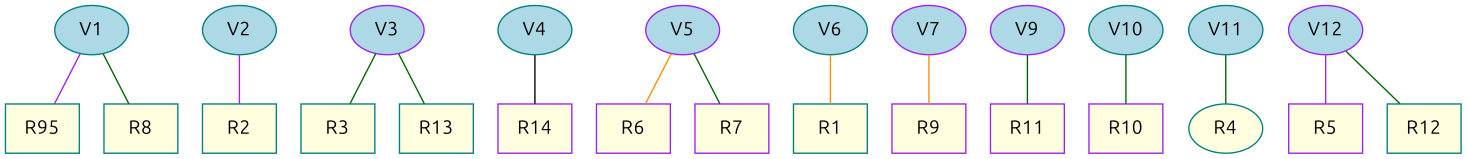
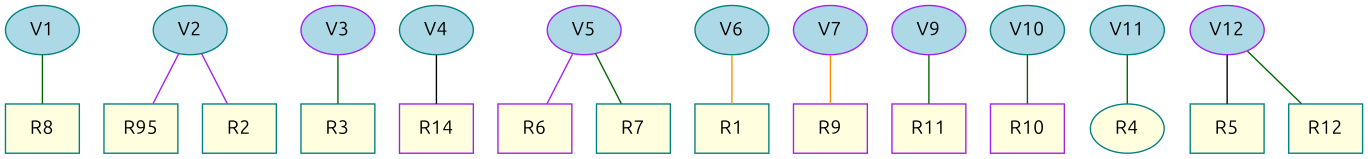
(67, 79) -> (166, 79)
(658, 79) -> (560, 79)
(1326, 79) -> (1227, 79)
(436, 129) -> none
(732, 129) -> (633, 129)
(1326, 129) -> (1227, 129)
